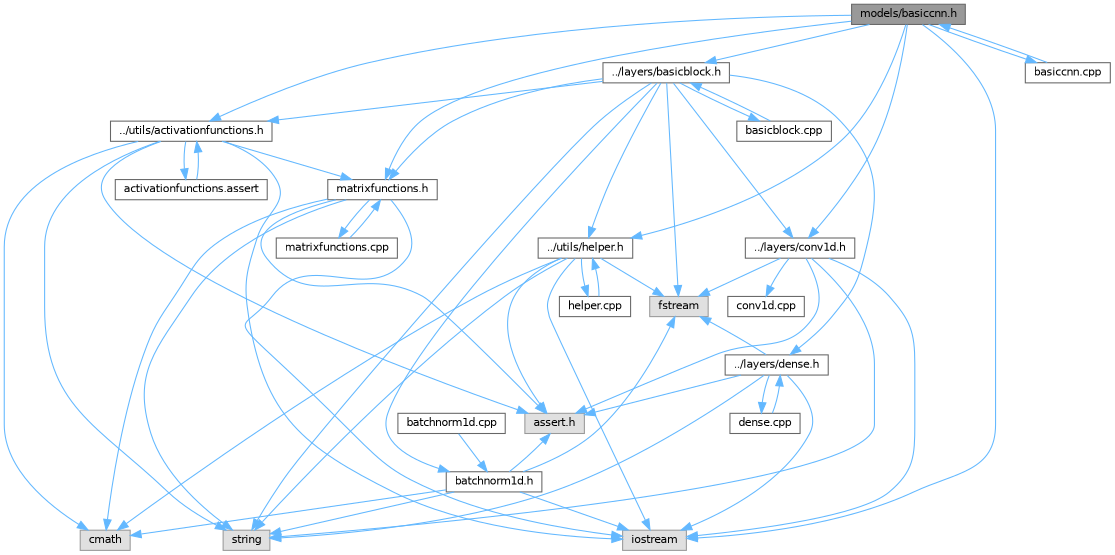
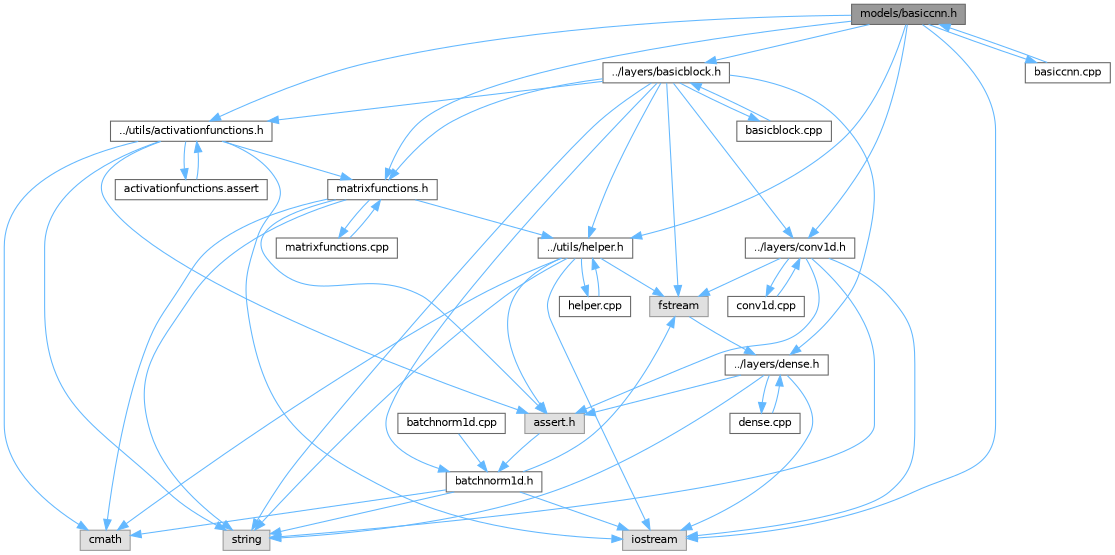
none -> (787, 283)
(738, 338) -> (717, 334)
(297, 379) -> (479, 217)
(526, 457) -> (522, 448)
